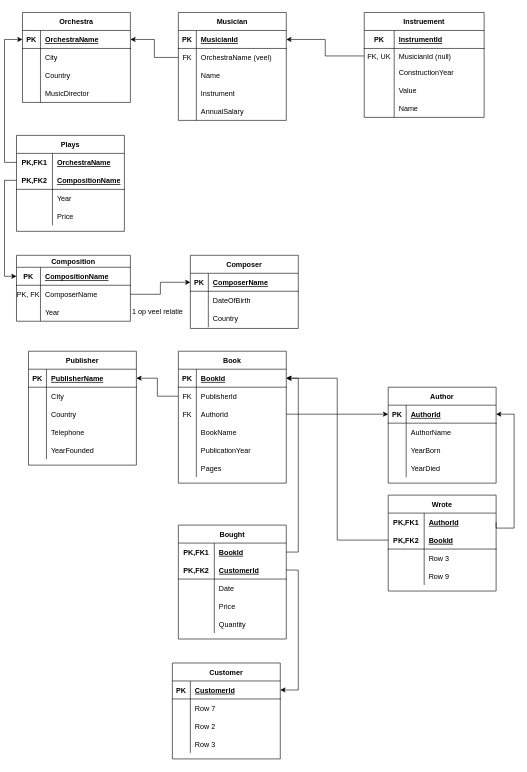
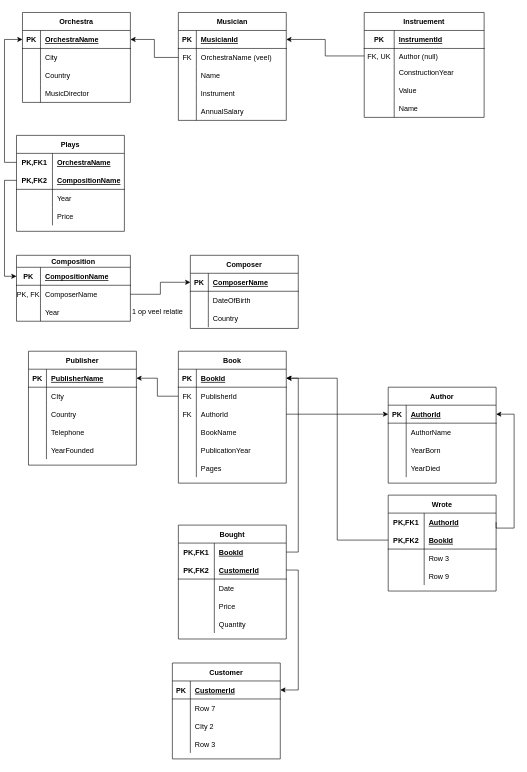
(429, 56) -> (422, 56)
(204, 727) -> (206, 727)
